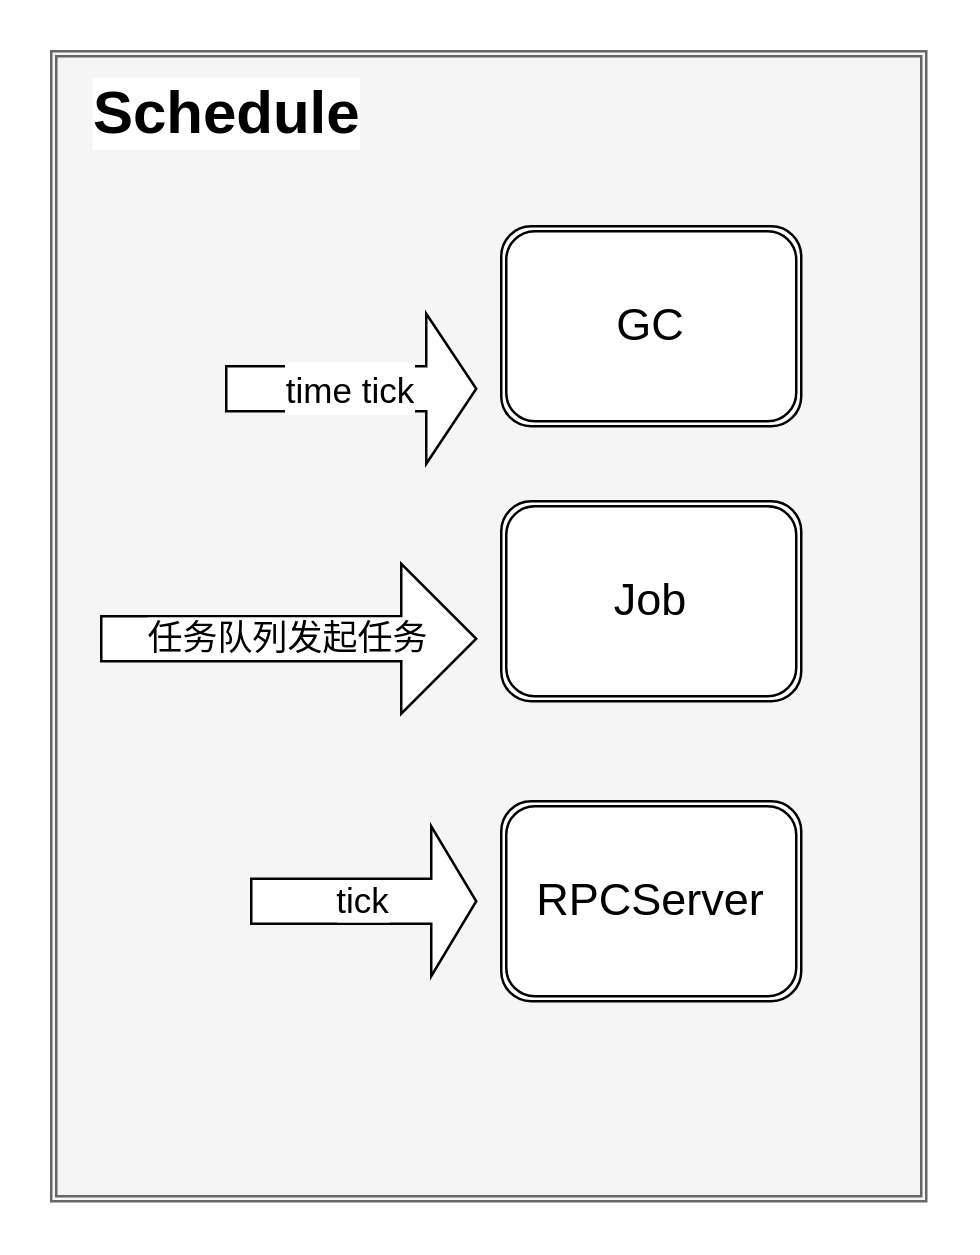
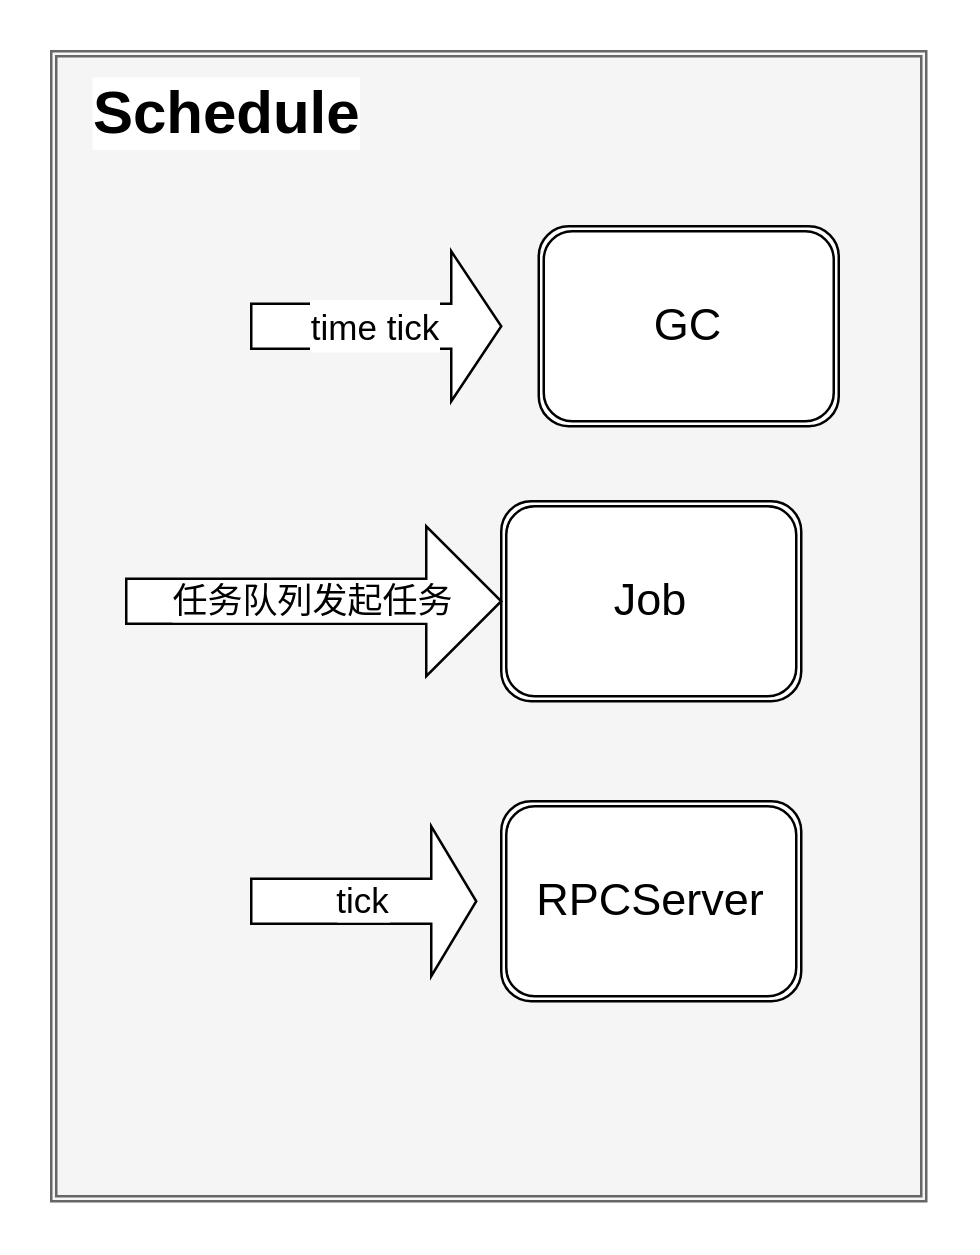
(651, 326) -> (689, 326)
(351, 389) -> (376, 326)
(289, 639) -> (314, 601)
